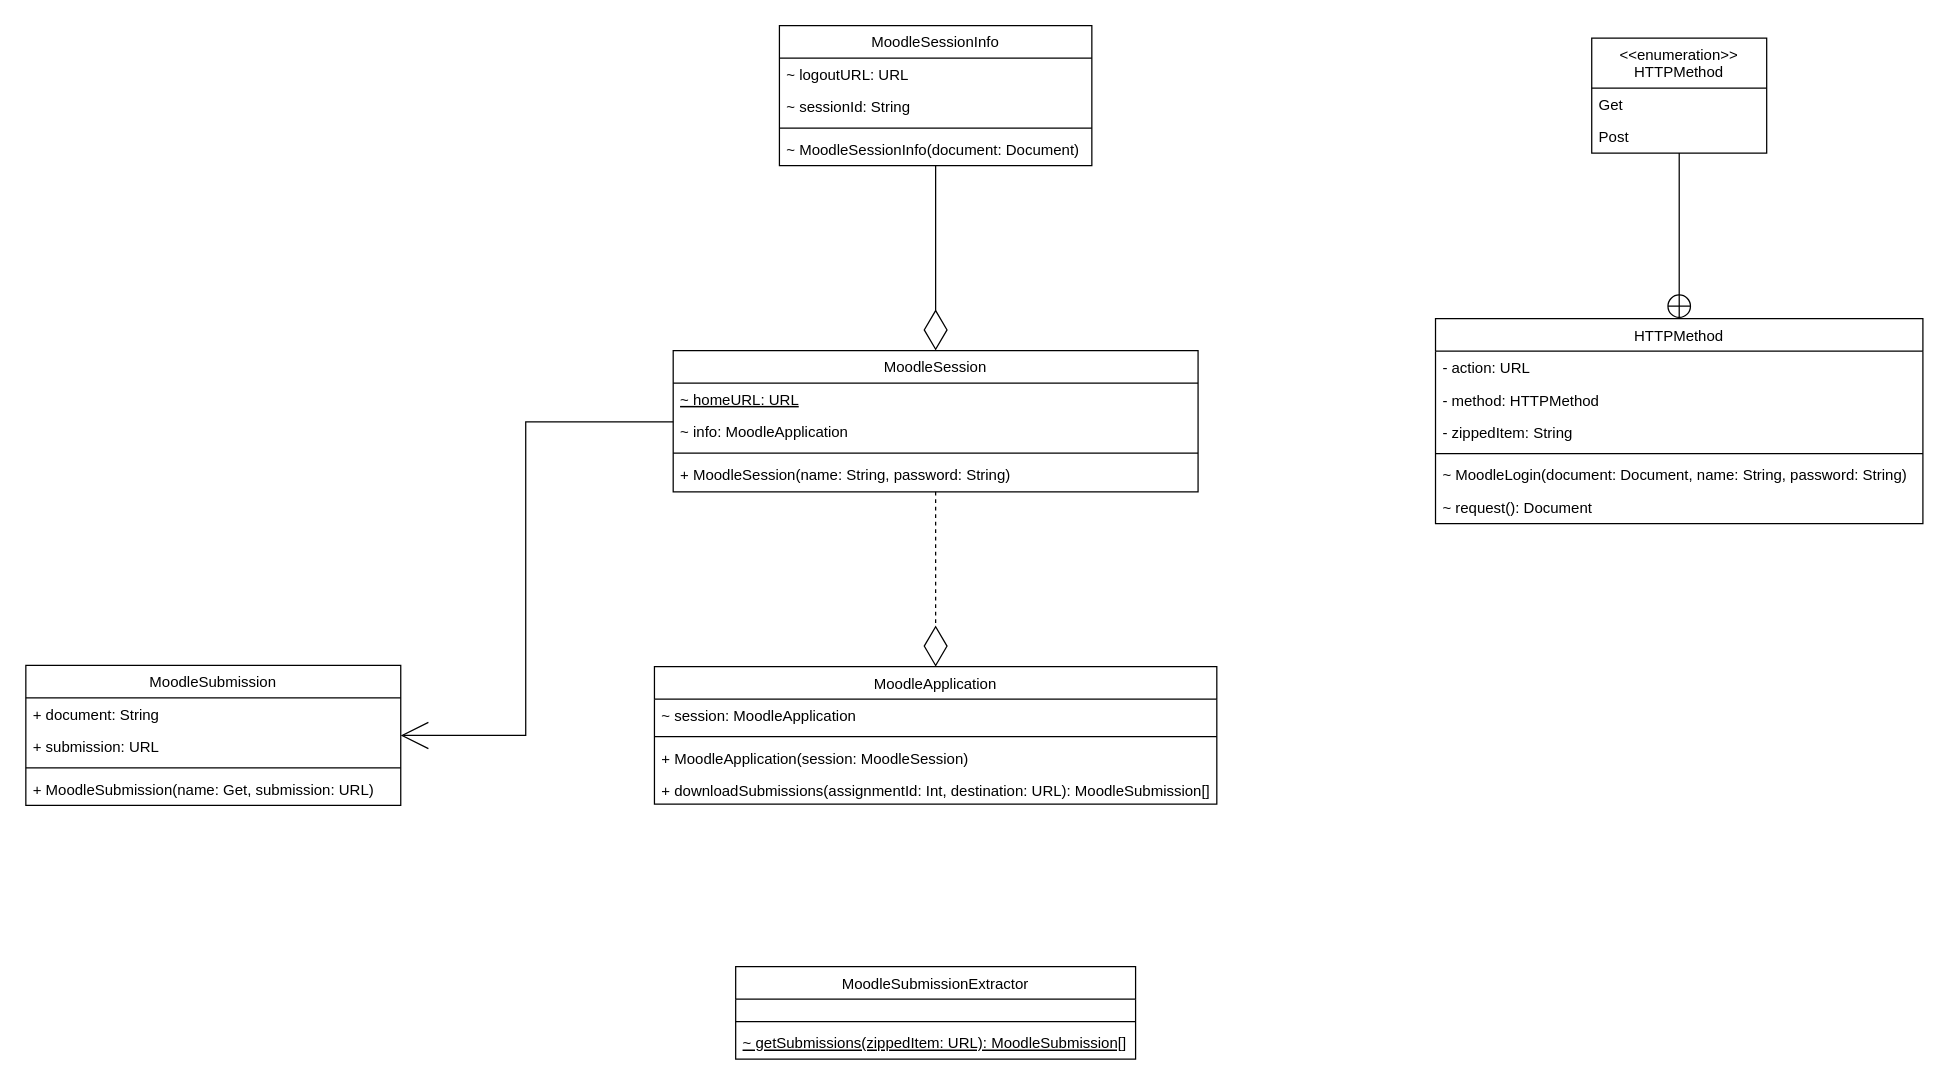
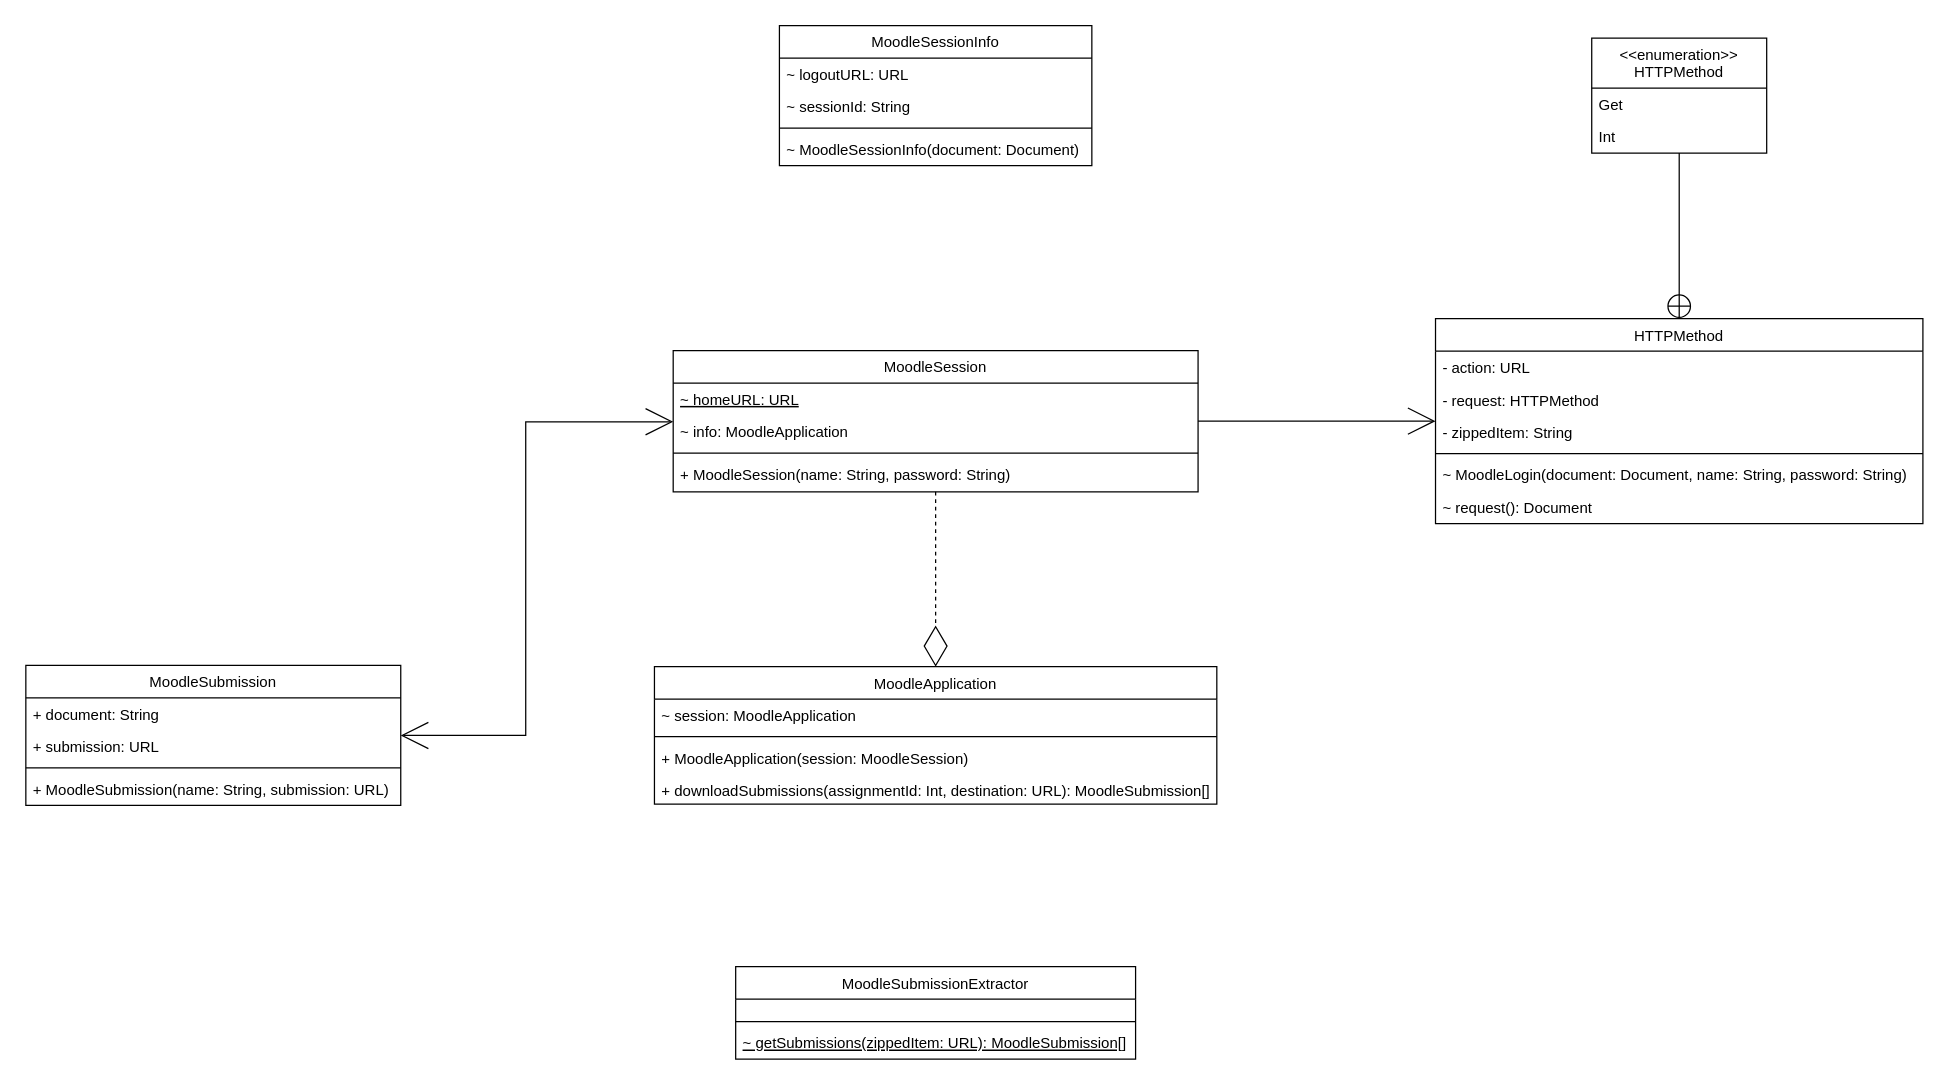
(1616, 138) -> (1611, 138)
(936, 239) -> none
(1521, 401) -> (1525, 401)
none -> (1316, 421)
(667, 422) -> (666, 422)
(202, 790) -> (213, 790)
